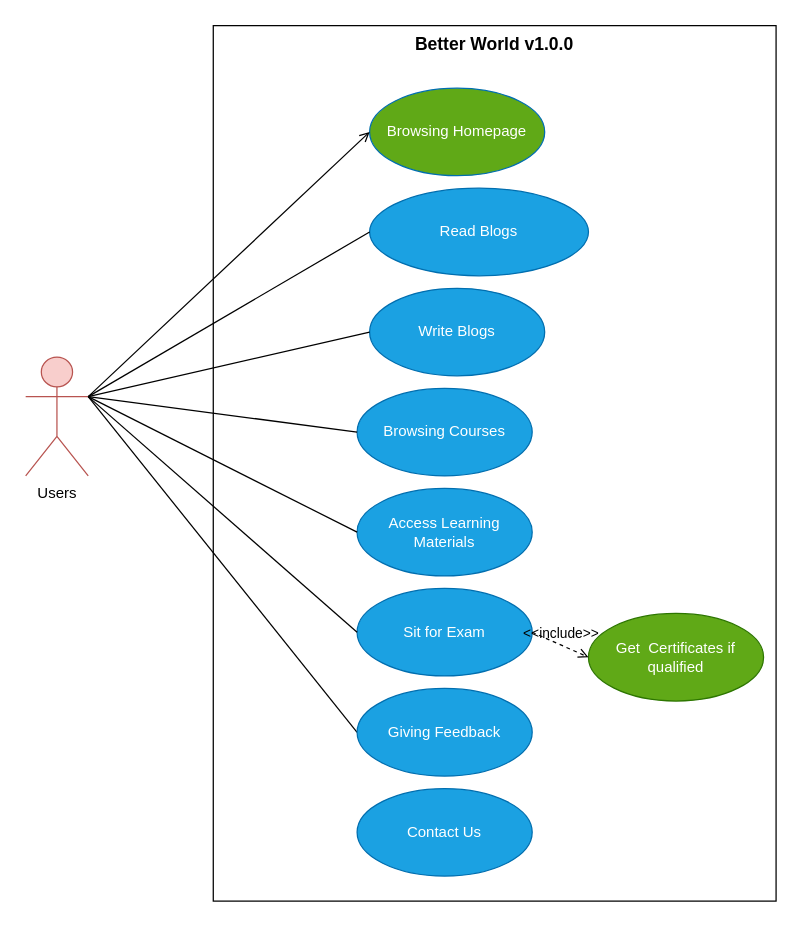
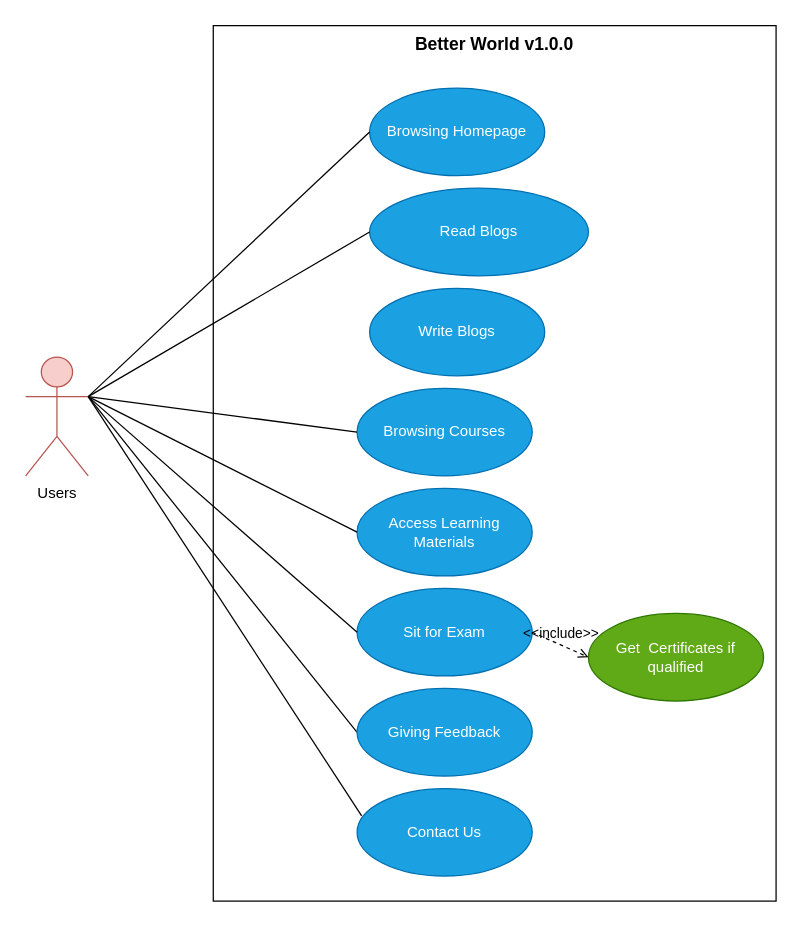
(457, 132) -> (457, 132)
(365, 136) -> (366, 135)
(232, 363) -> none
none -> (229, 612)
